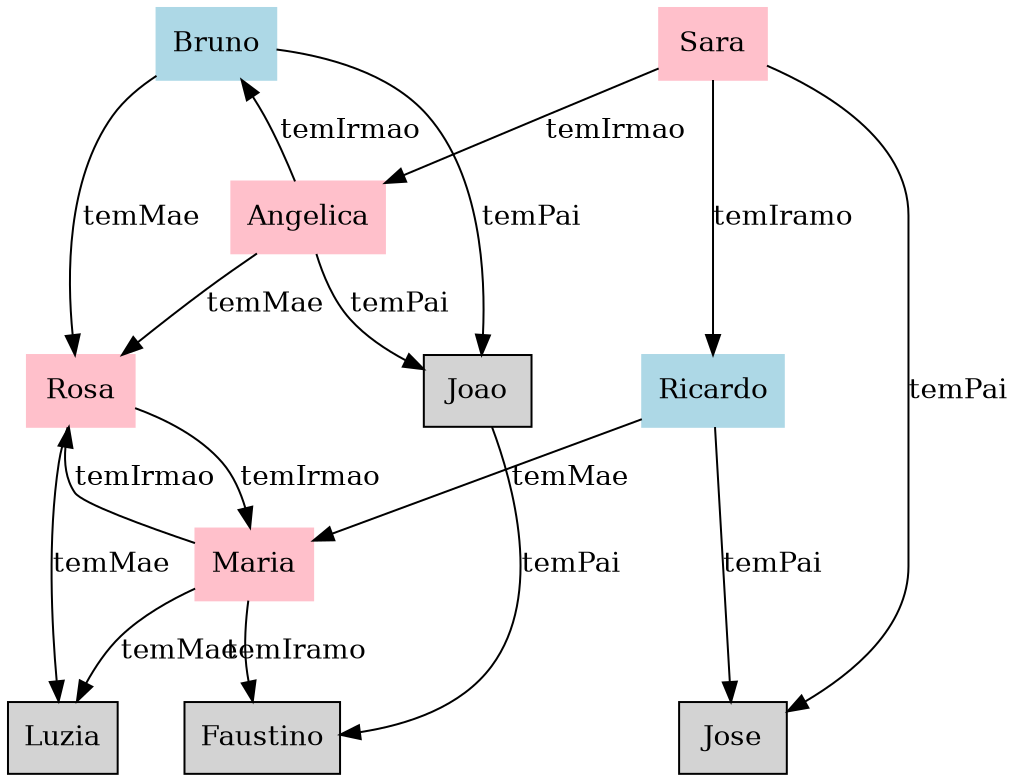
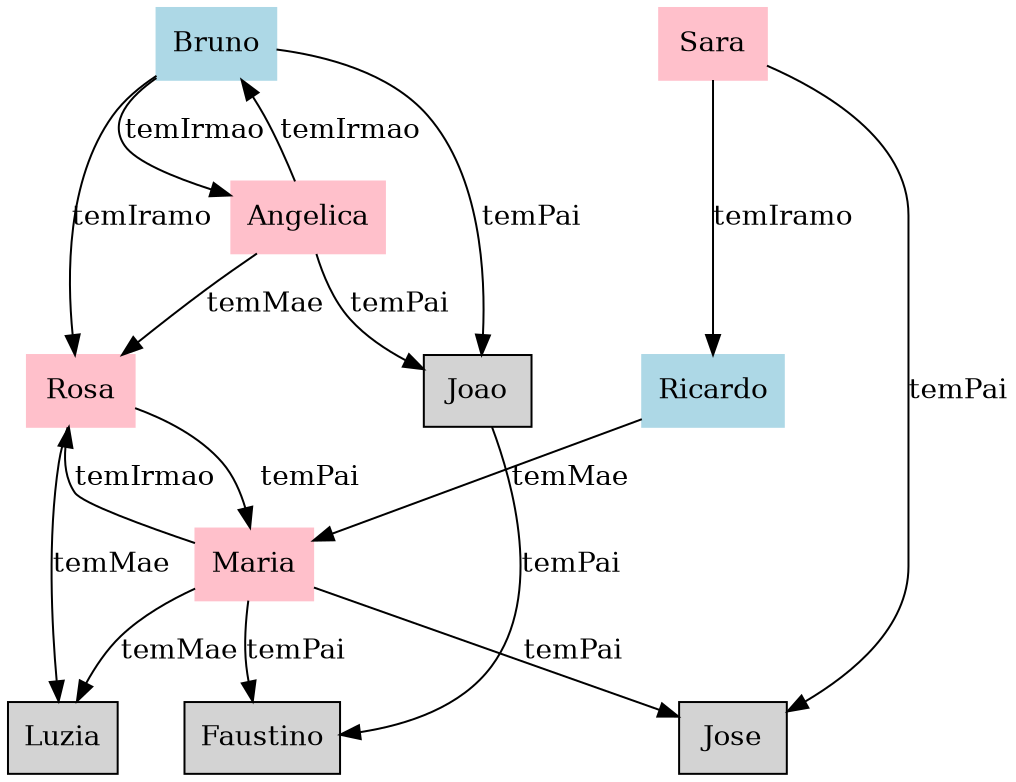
(531, 122) -> (130, 151)
(142, 217) -> (142, 217)
(310, 478) -> (310, 478)
(722, 554) -> (487, 649)
(296, 651) -> (296, 651)
